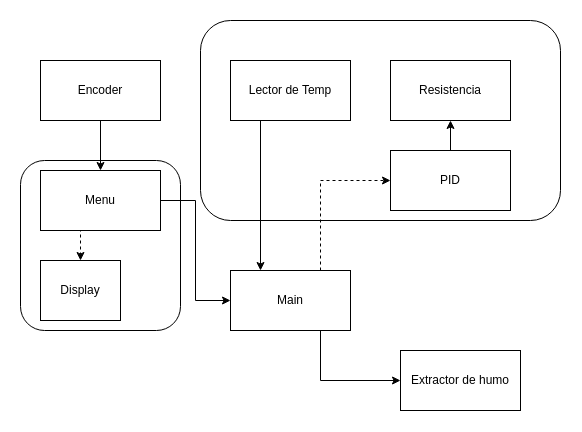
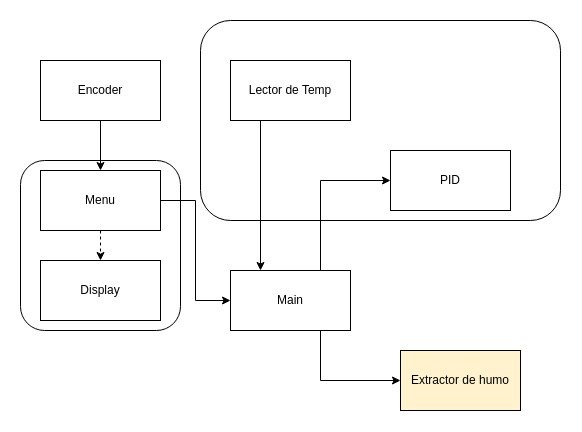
(451, 91) -> none
(451, 139) -> none
(321, 195) -> (321, 195)
(81, 291) -> (101, 291)
(461, 381) -> (461, 381)
